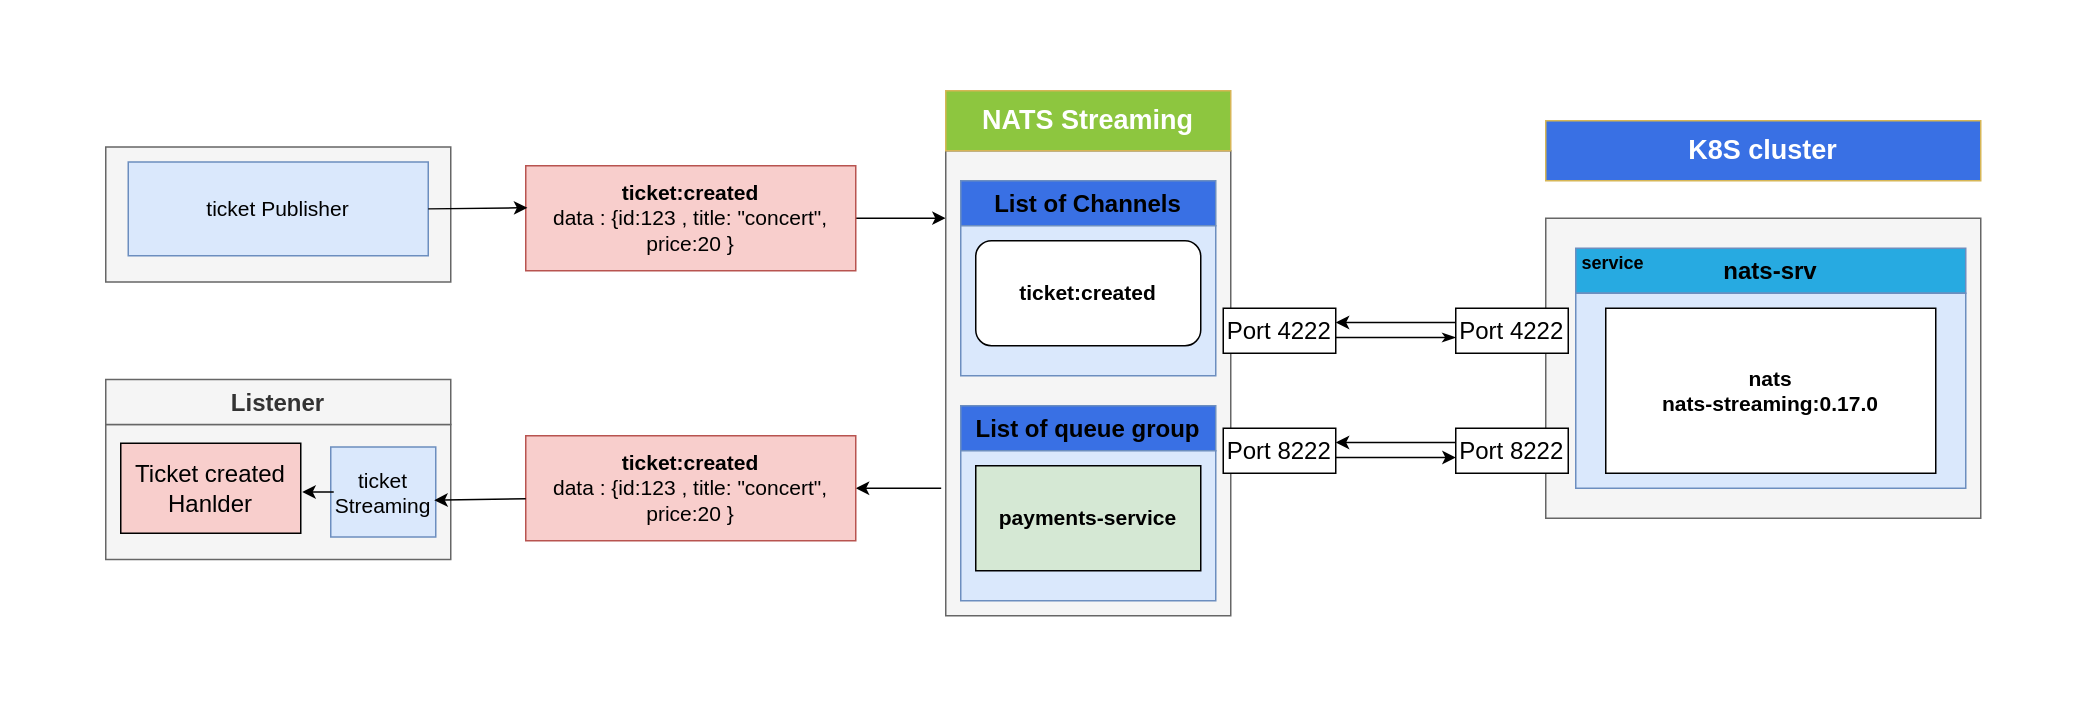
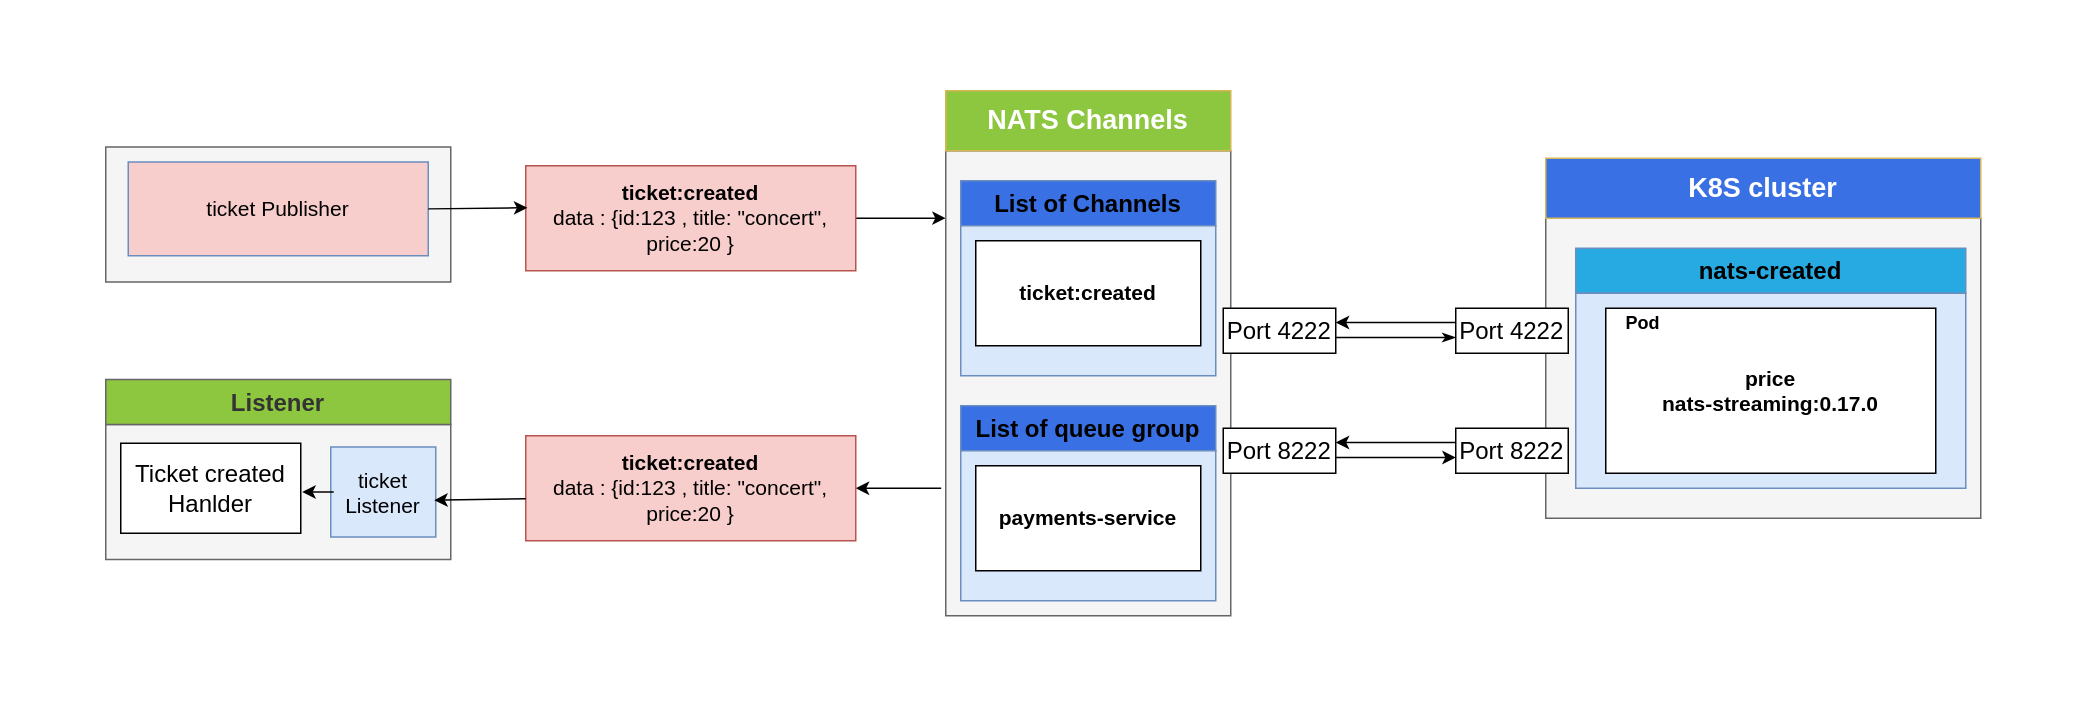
(1088, 121) -> (1088, 121)
(1763, 151) -> (1763, 188)
(278, 209) -> (278, 209)
(1613, 263) -> none
(1771, 271) -> (1771, 271)
(1088, 293) -> (1088, 293)
none -> (1643, 323)
(1771, 391) -> (1771, 391)
(278, 402) -> (278, 402)
(211, 488) -> (211, 488)
(383, 493) -> (383, 493)
(1088, 518) -> (1088, 518)
